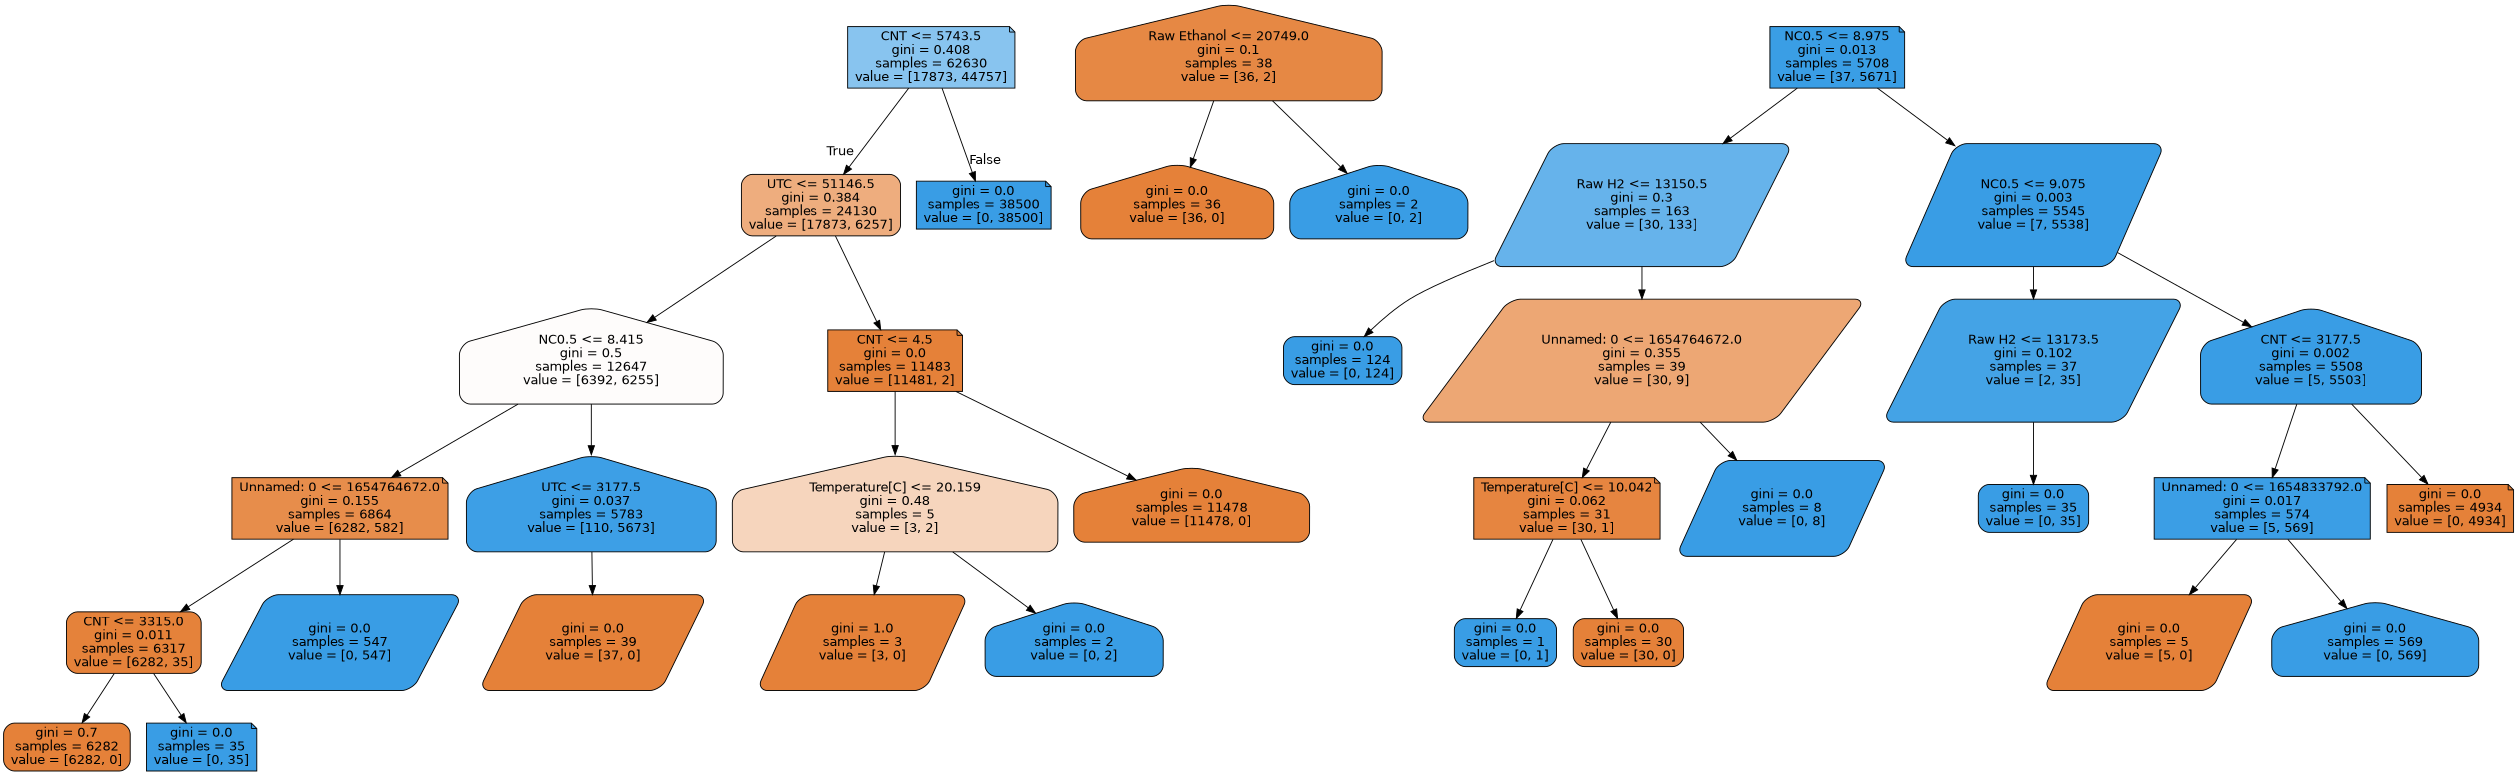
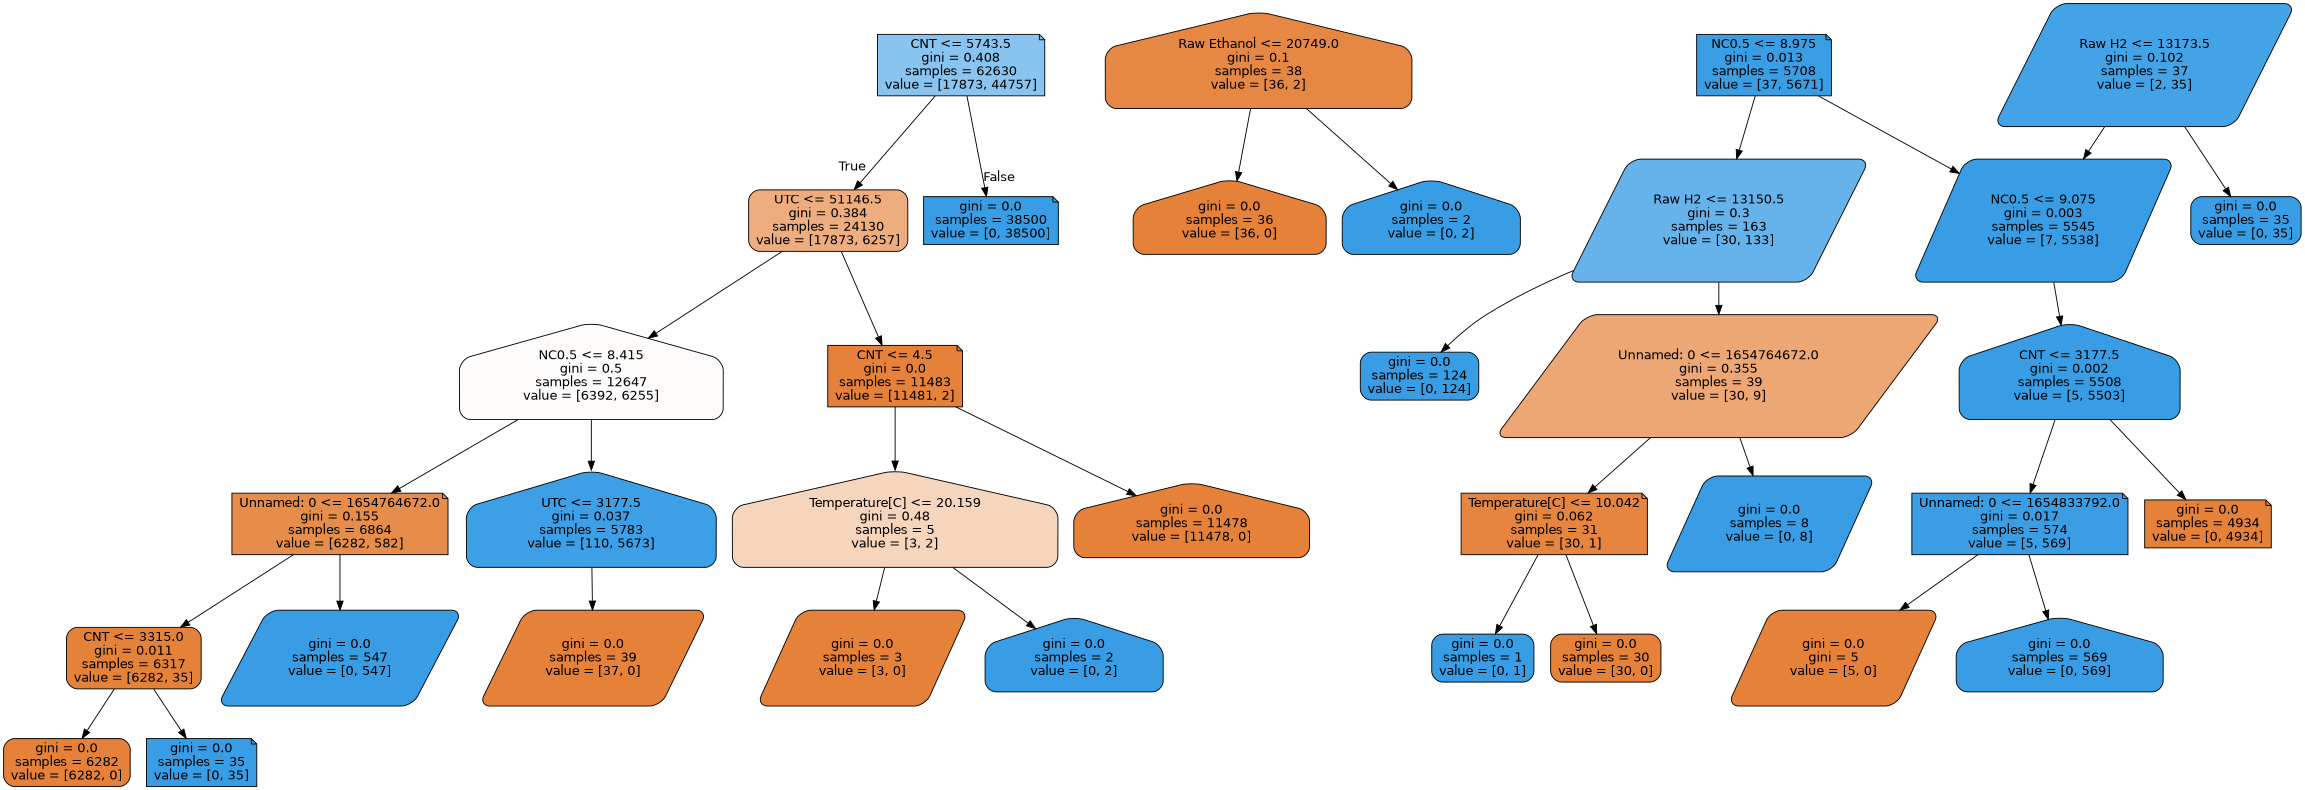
(2033, 278) -> (2097, 139)
(863, 643) -> (863, 658)
(2149, 643) -> (1834, 658)
(67, 747) -> (67, 763)
